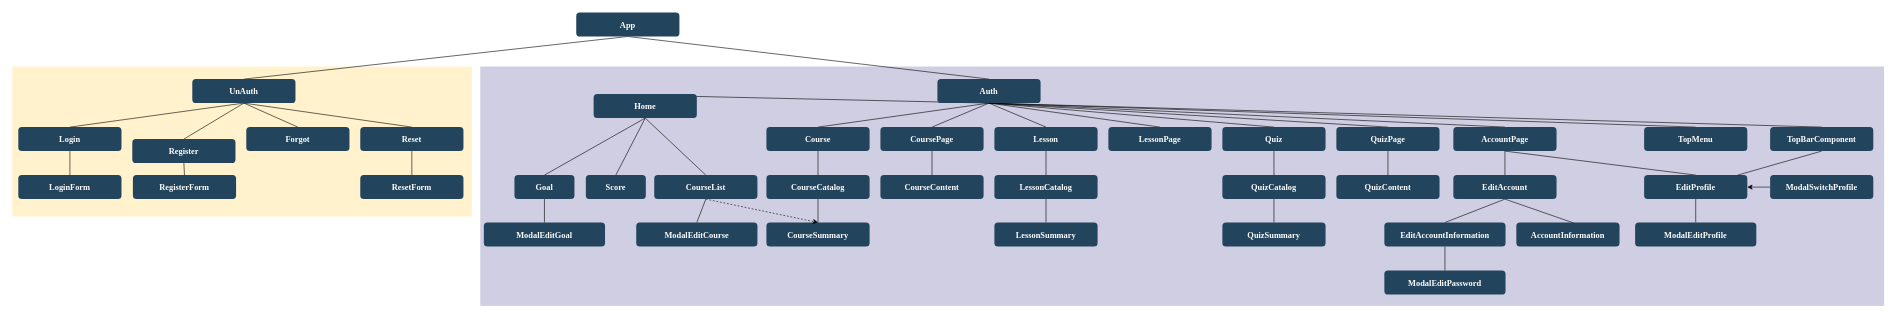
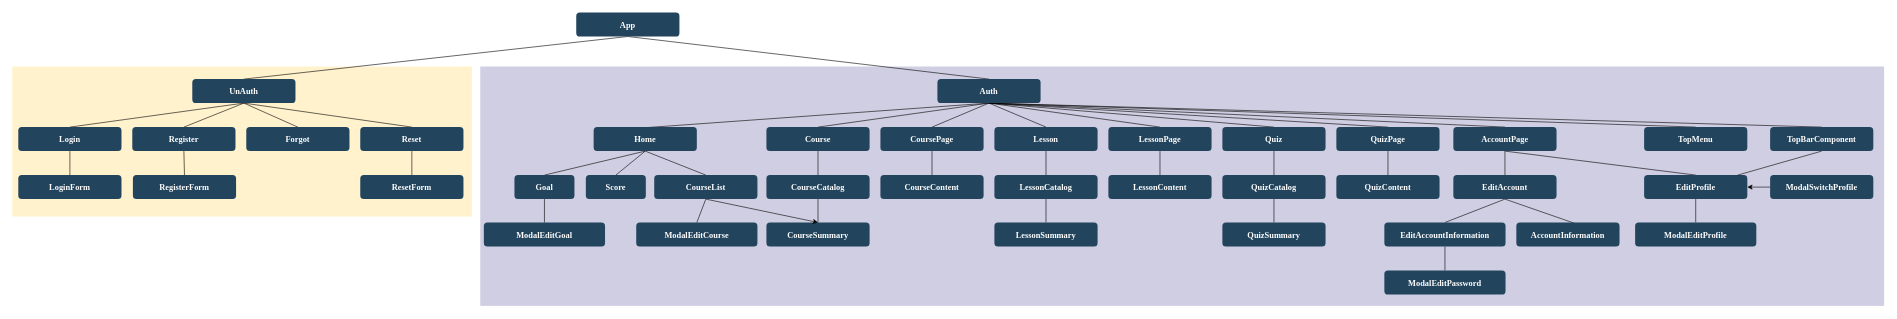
(645, 106) -> (645, 139)
(184, 151) -> (184, 139)
none -> (1160, 174)
none -> (1160, 187)
(760, 210) -> (760, 210)
